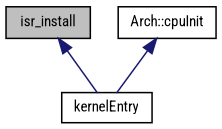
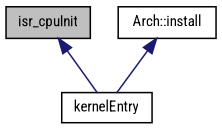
(48, 23) -> (48, 23)
(167, 23) -> (167, 23)
